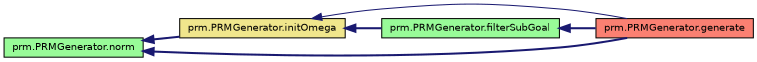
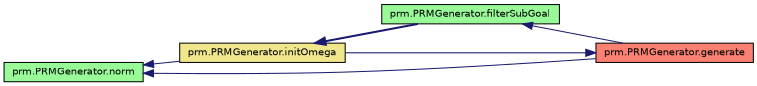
(474, 4) -> (466, 53)
(583, 28) -> (578, 34)
(167, 38) -> (167, 63)
(391, 55) -> (375, 71)
